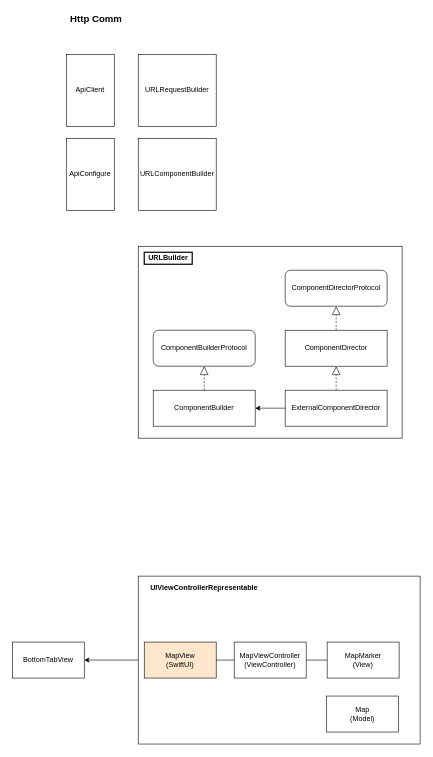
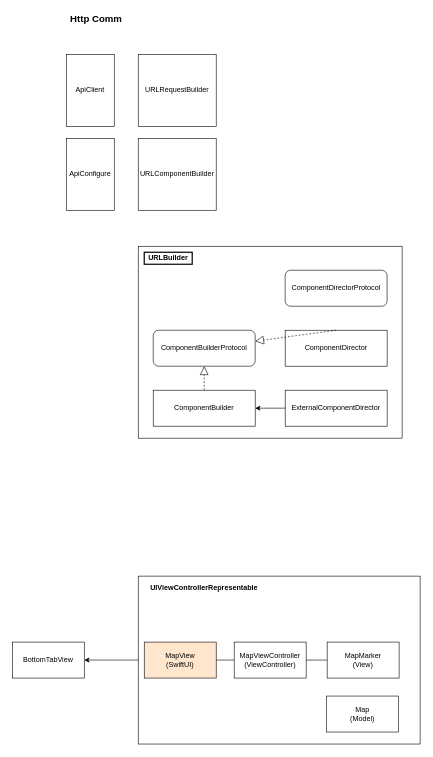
(336, 323) -> (300, 335)
(336, 383) -> none
